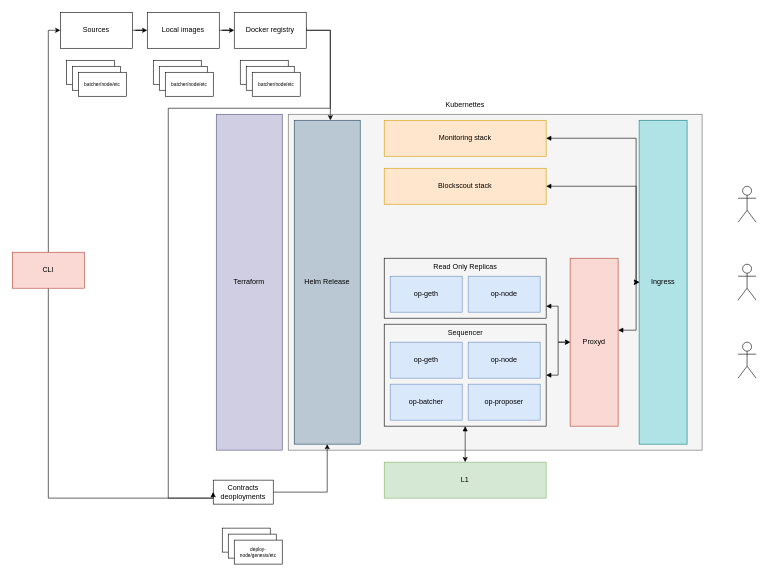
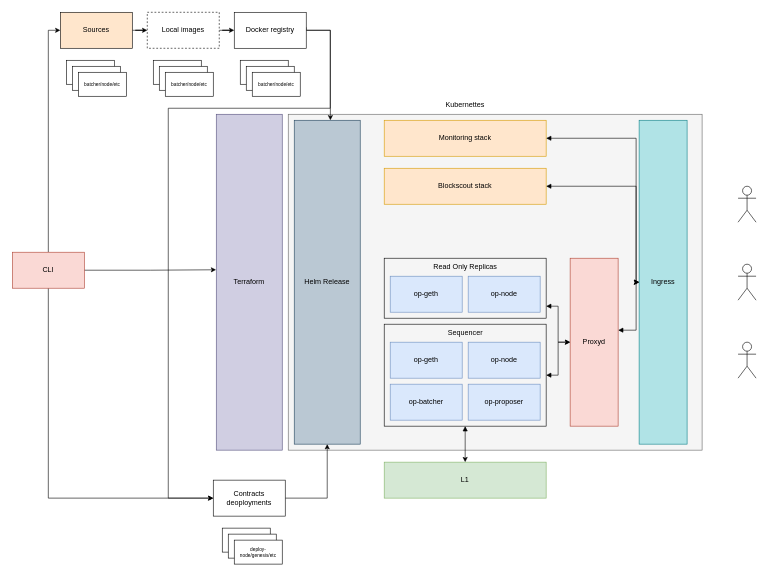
(96, 30) -> (96, 30)
(183, 30) -> (183, 30)
none -> (210, 270)
(243, 492) -> (249, 498)
